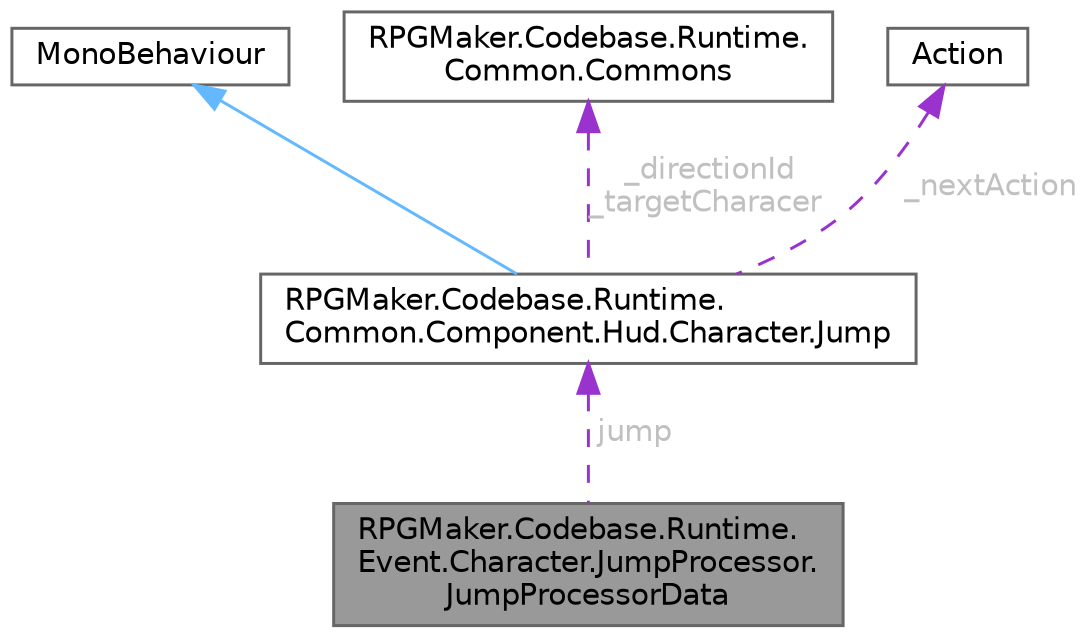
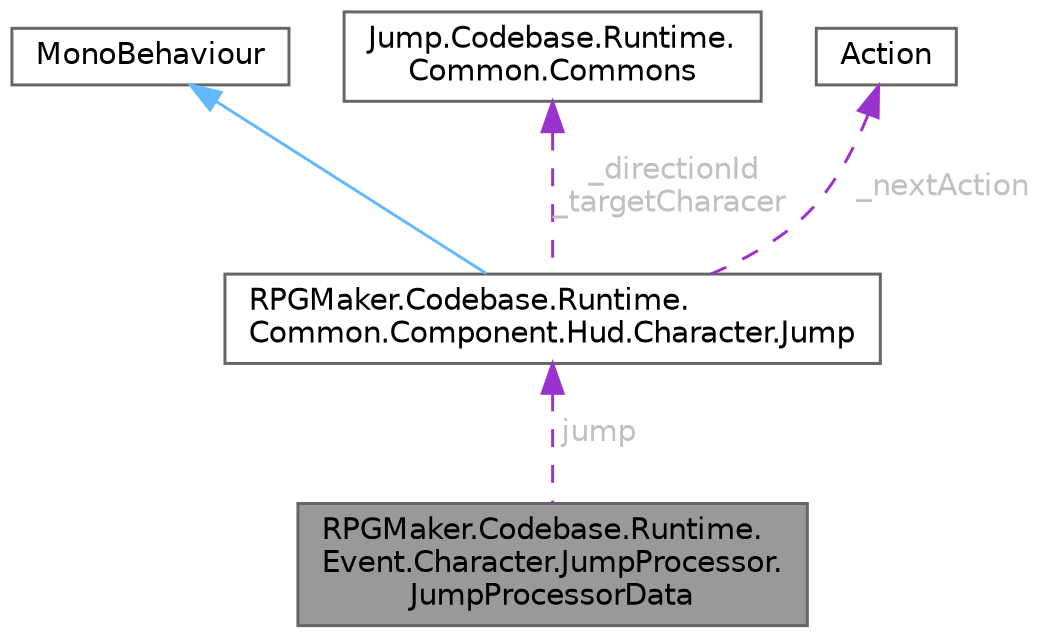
(588, 57) -> (553, 57)
